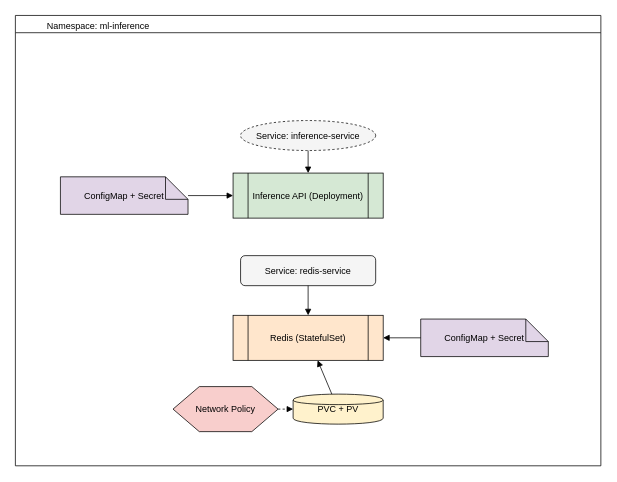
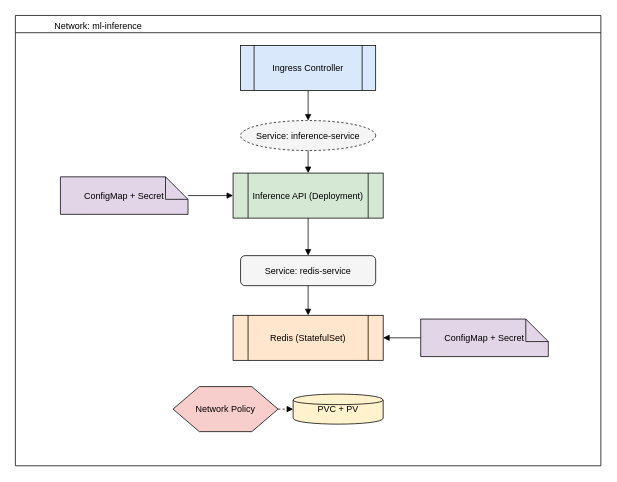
(98, 26) -> (98, 26)
none -> (308, 68)
none -> (308, 91)
none -> (308, 248)
(326, 380) -> none
